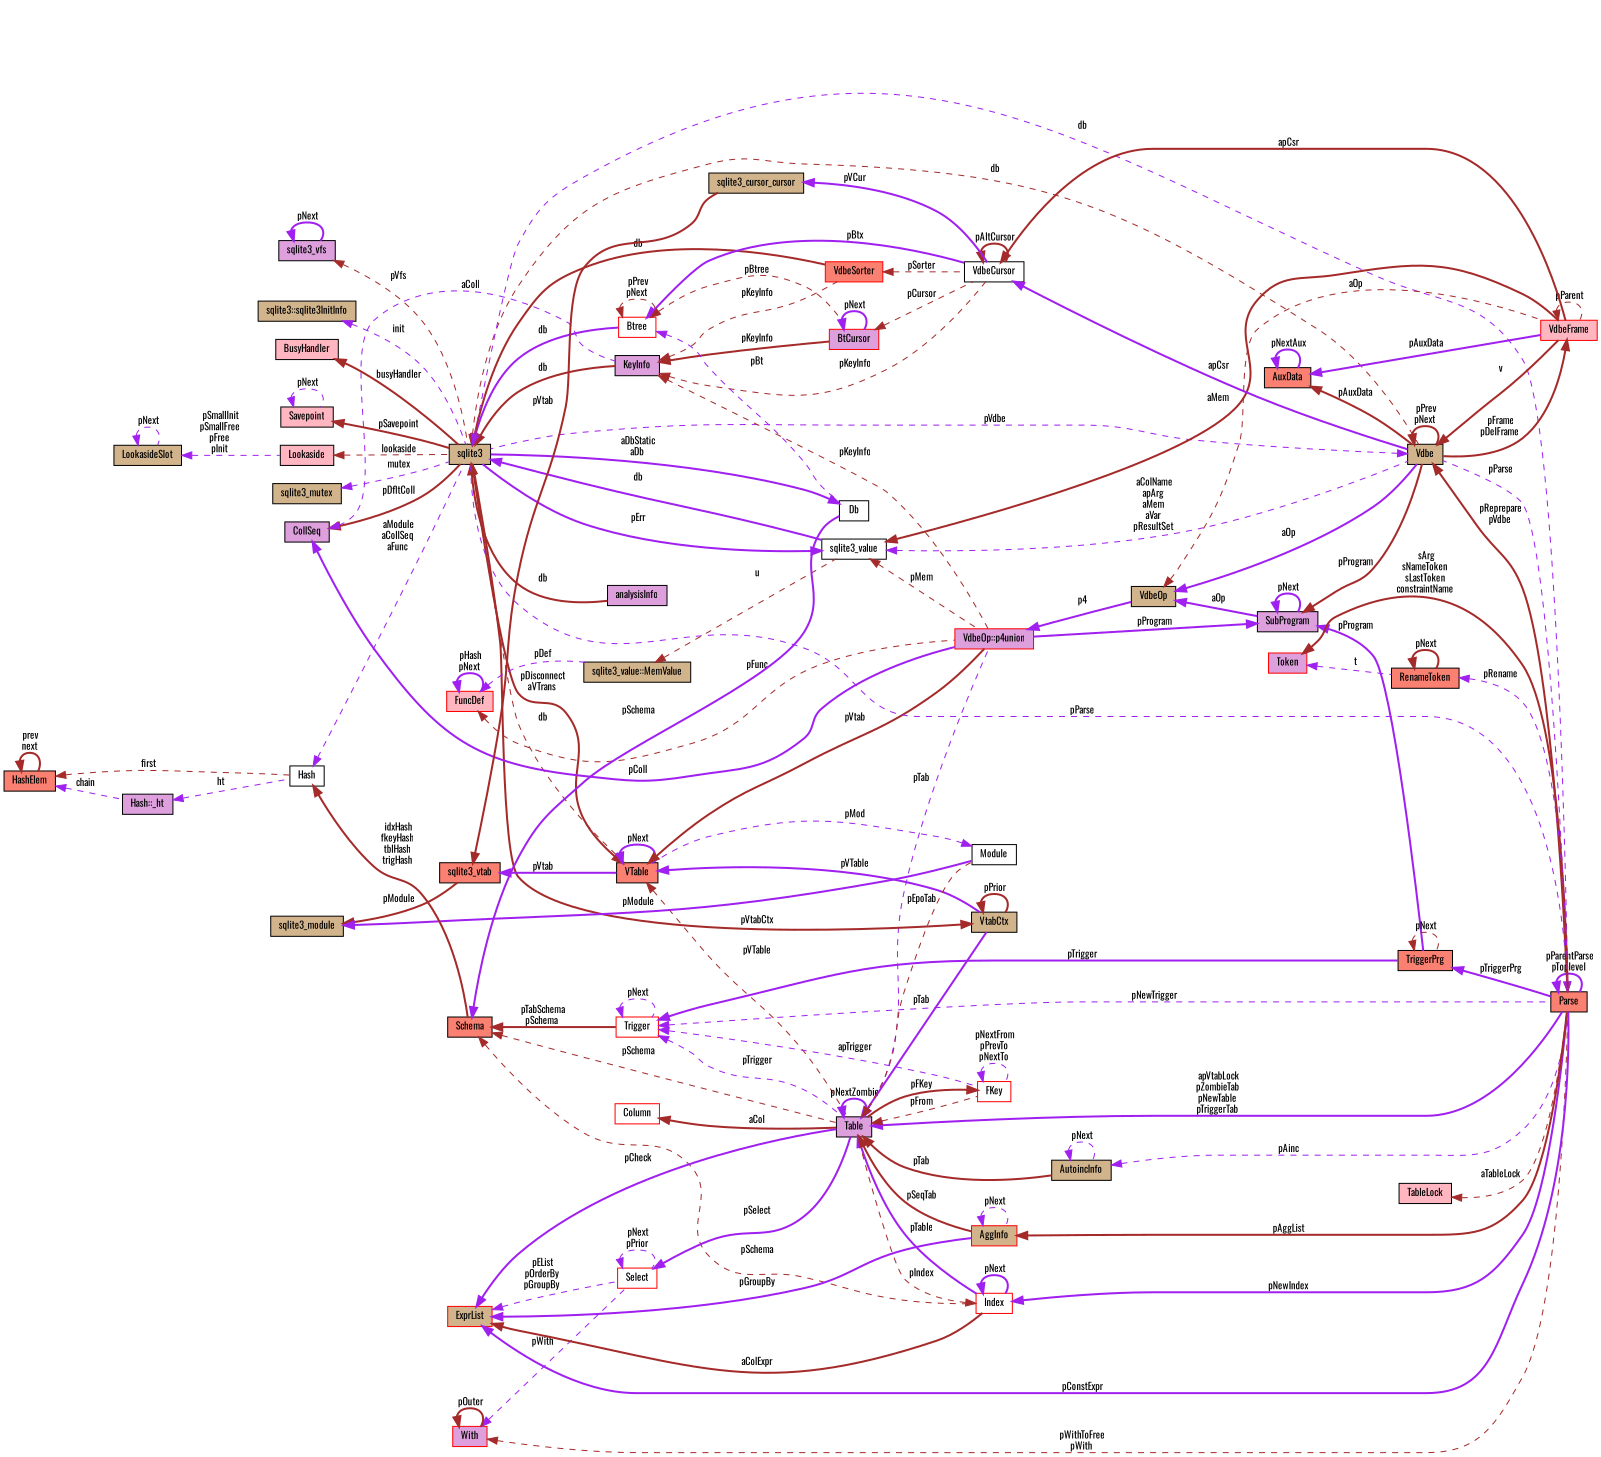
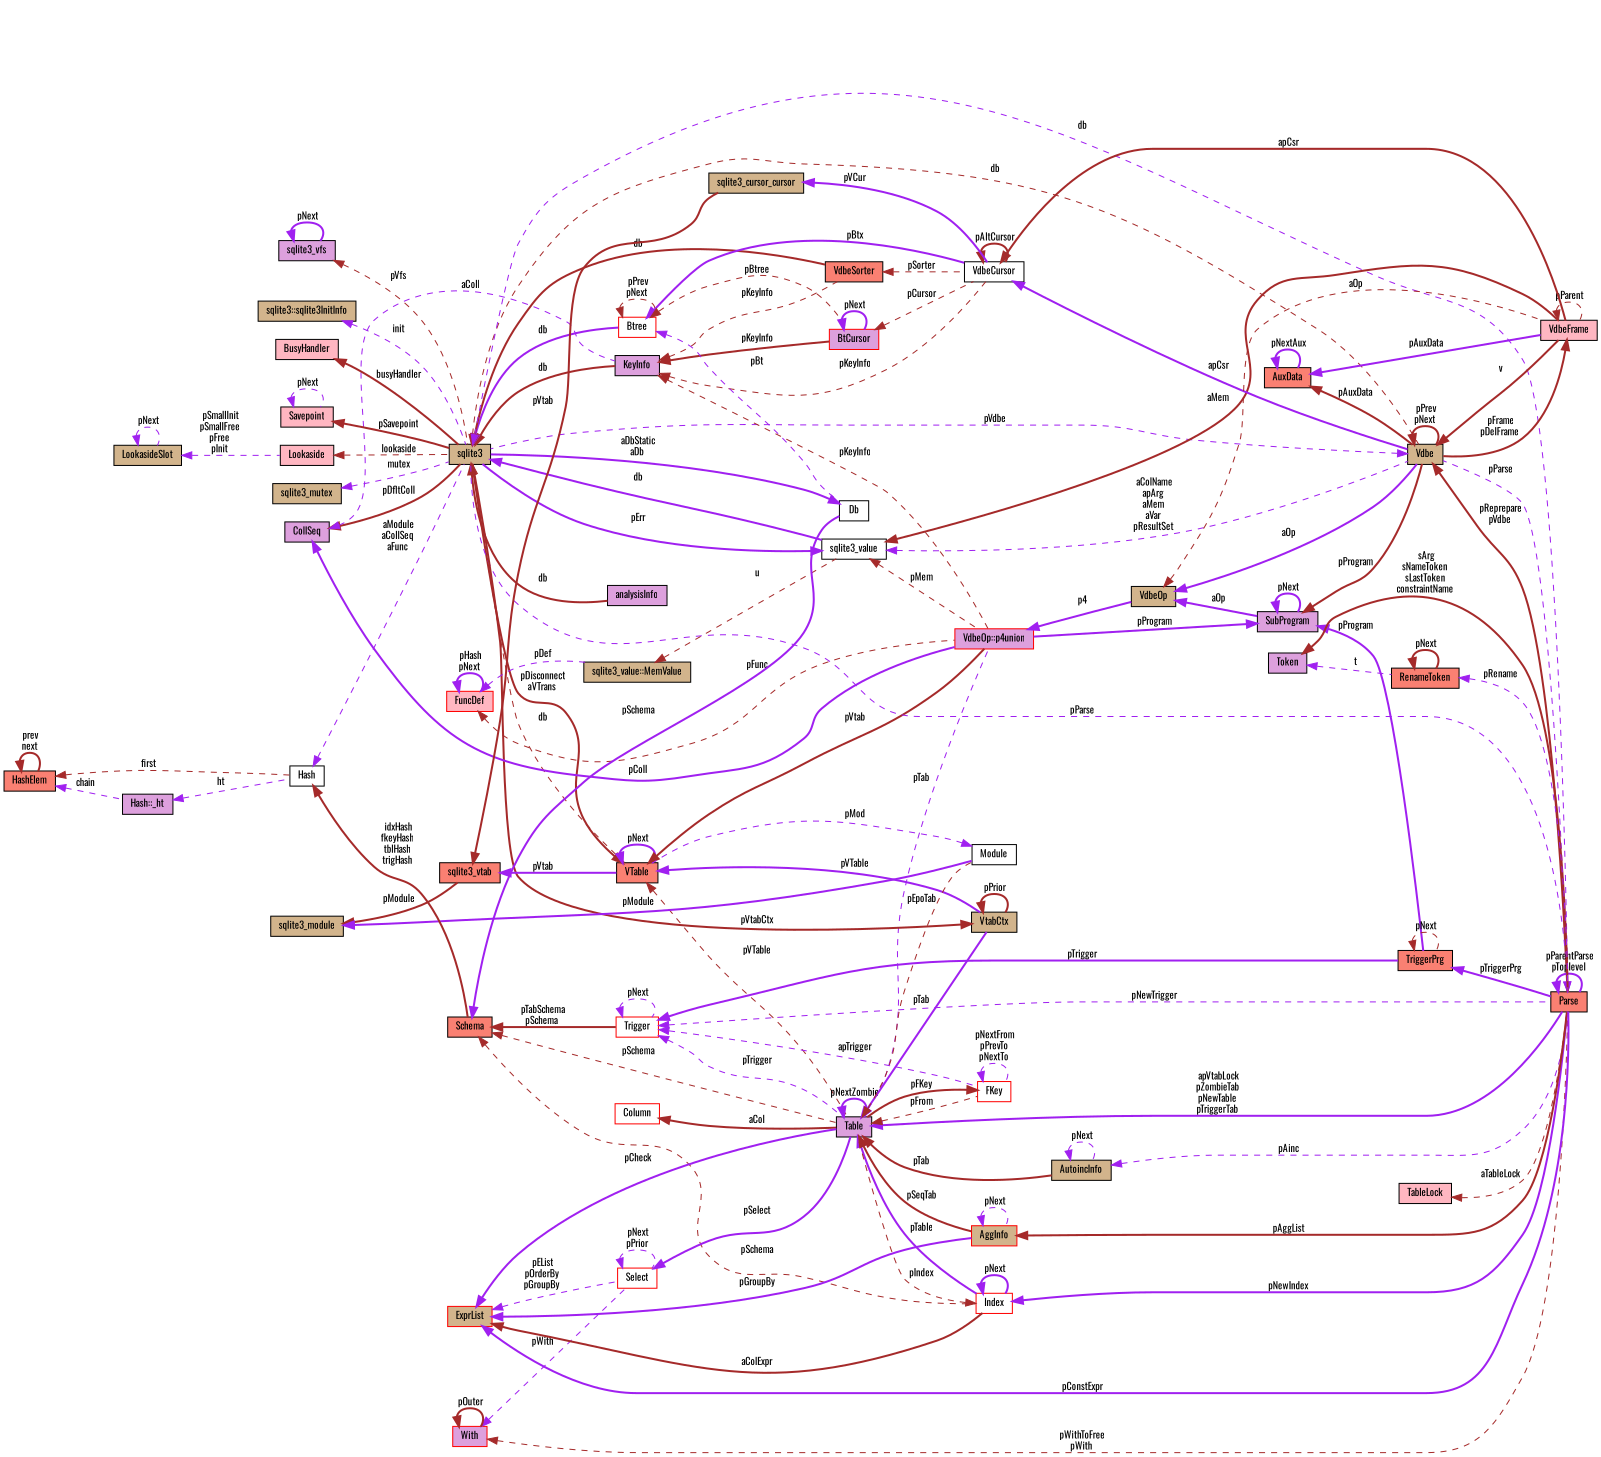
(854, 272) -> (854, 272)
(1569, 330) -> (1569, 330)
(1288, 663) -> (1288, 663)
